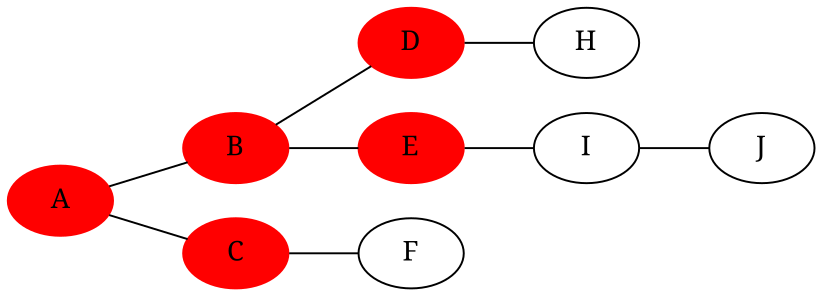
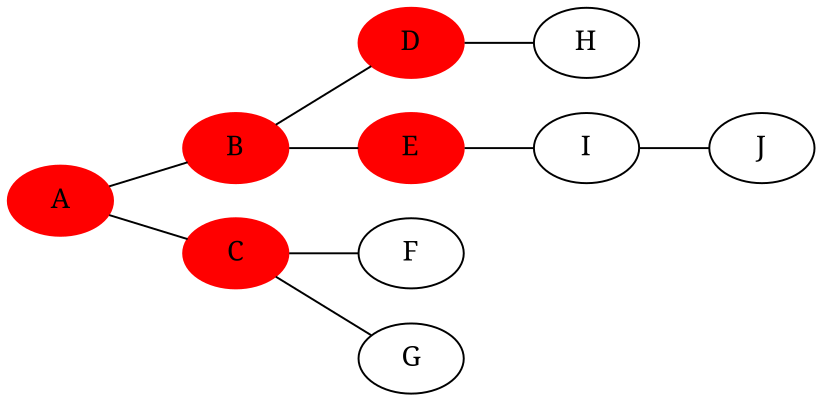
none -> (411, 359)
